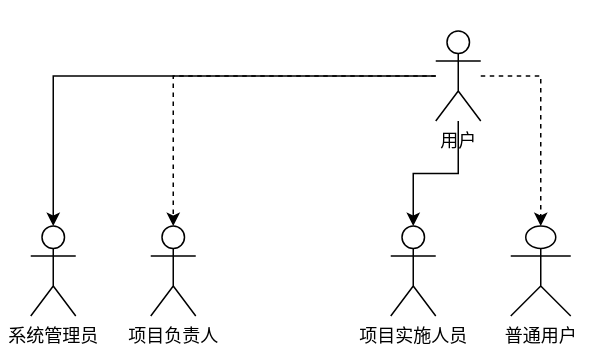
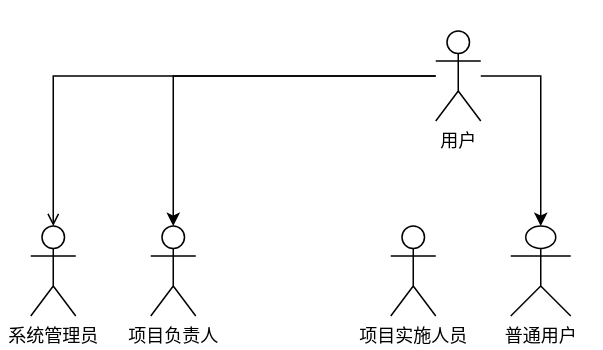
(541, 116) -> (541, 116)
(173, 146) -> (173, 146)
(441, 173) -> none
(53, 214) -> (53, 217)
